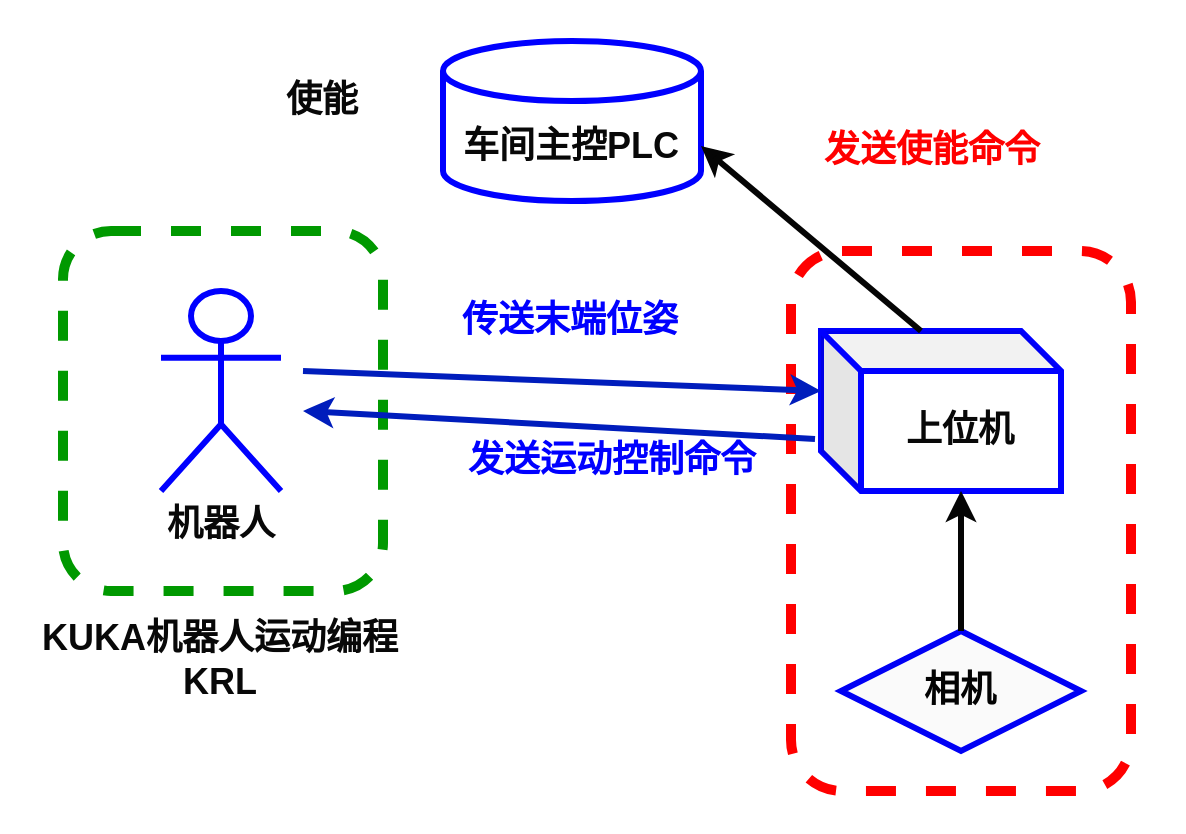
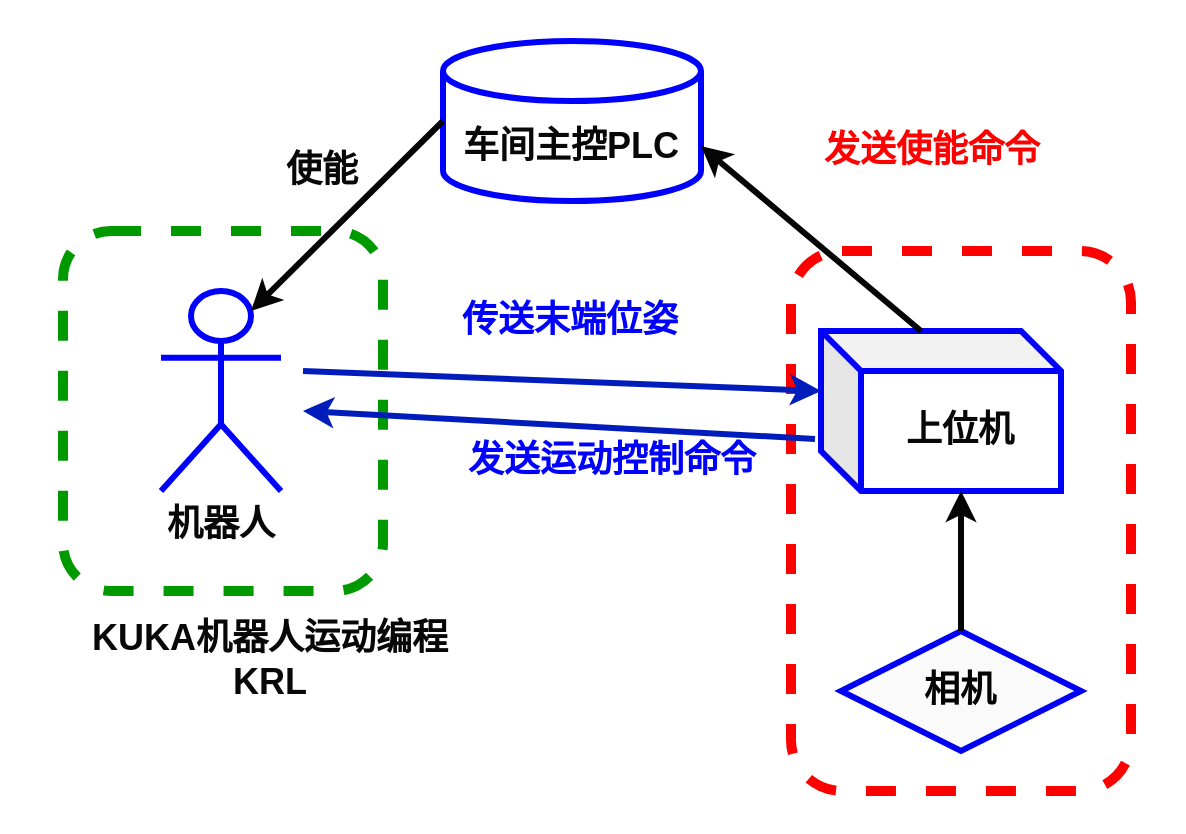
(323, 101) -> (323, 171)
none -> (355, 209)
(221, 661) -> (271, 661)
